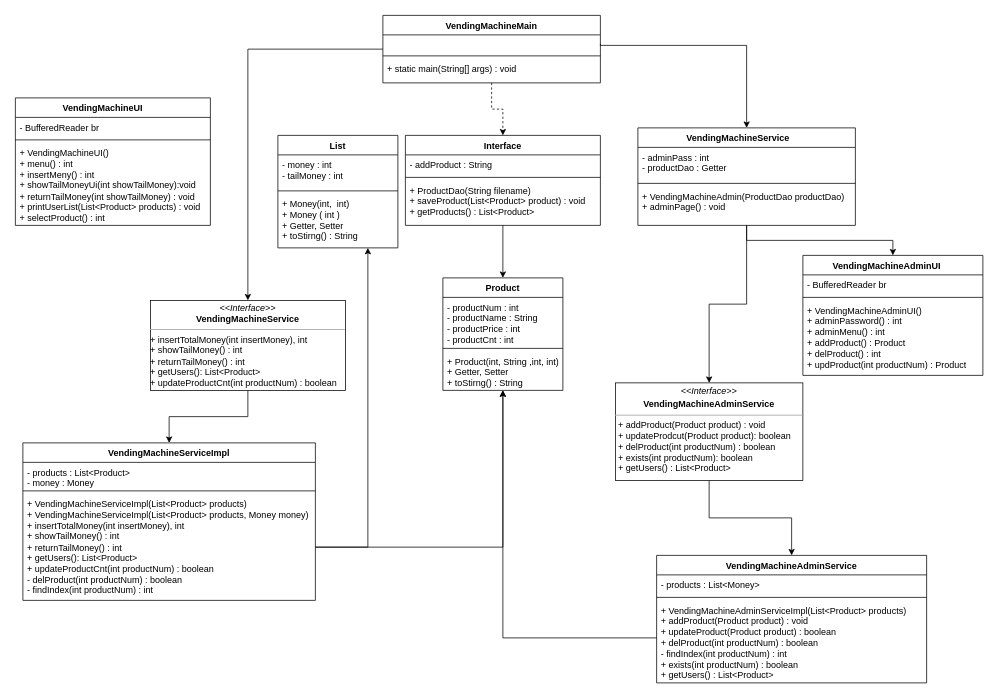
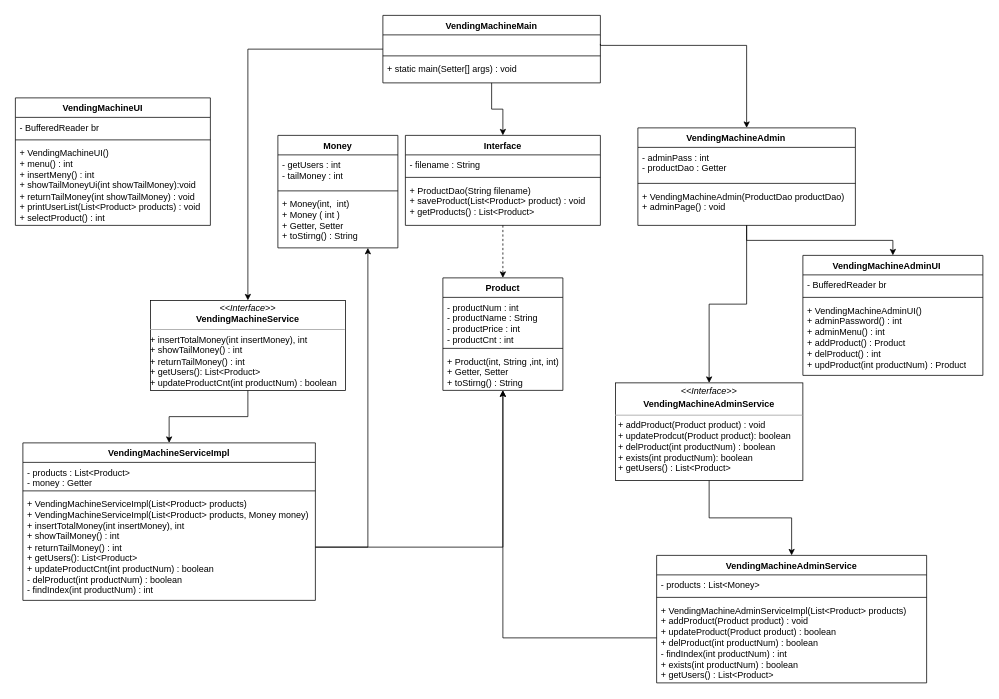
(464, 70) -> (465, 70)
(495, 109) -> (495, 109)
(747, 139) -> (747, 139)
(338, 146) -> (338, 146)
(457, 166) -> (450, 166)
(317, 171) -> (317, 171)
(503, 249) -> (503, 249)
(87, 478) -> (87, 478)
